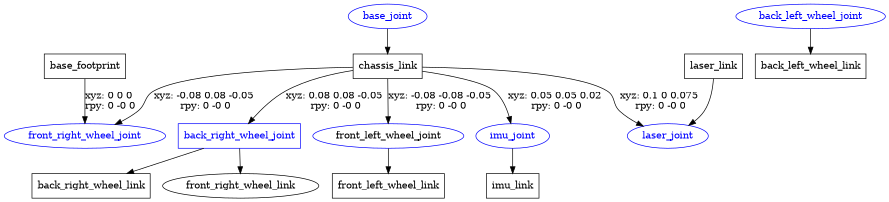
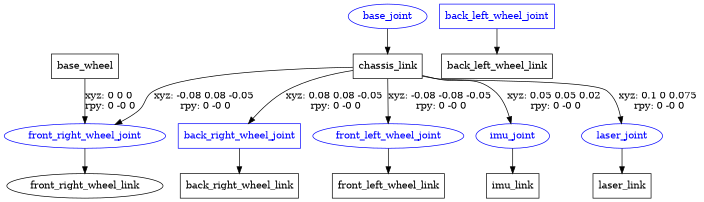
(811, 16) -> (497, 16)
(85, 66) -> (85, 66)
(709, 102) -> (622, 158)
(388, 136) -> (388, 136)
(240, 158) -> (85, 158)
